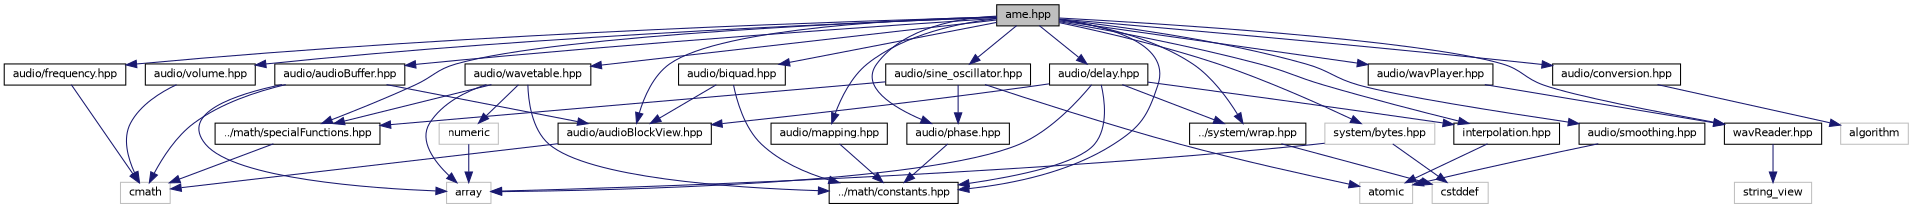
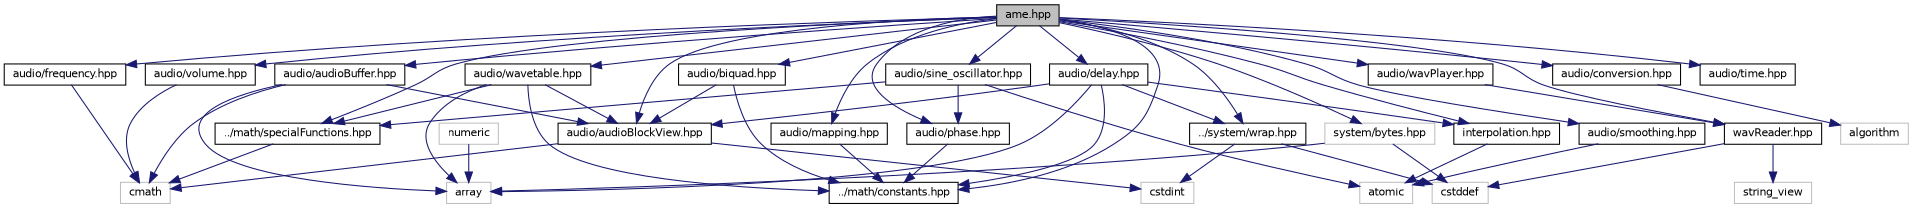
none -> (1748, 75)
(502, 100) -> (577, 102)
none -> (1611, 164)
none -> (1167, 193)
